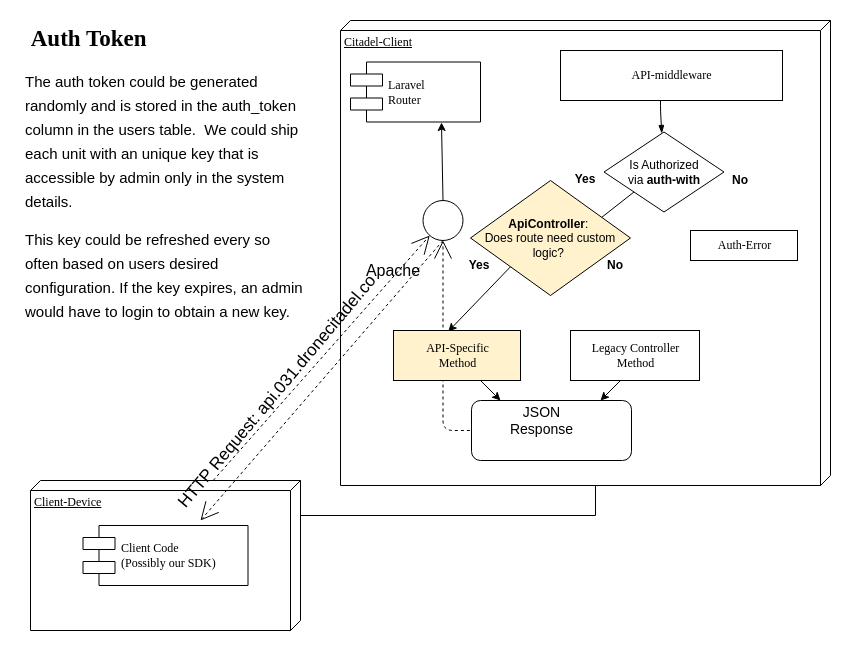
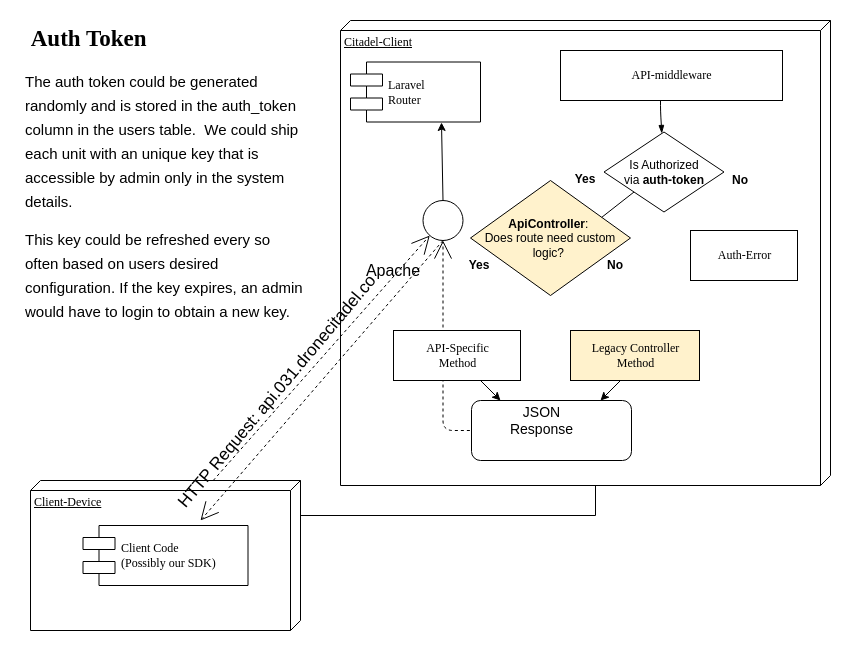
(665, 173) -> (665, 173)
(744, 246) -> (744, 256)
(482, 296) -> none
(457, 356) -> (457, 356)
(635, 356) -> (635, 356)
